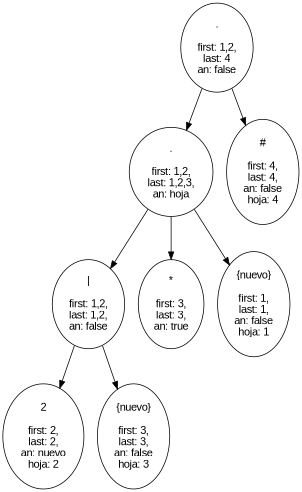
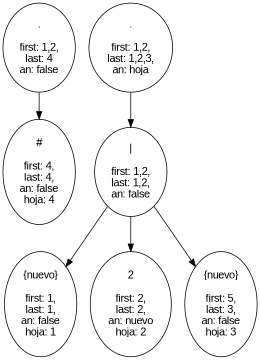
(196, 106) -> none
(210, 234) -> (89, 233)
(171, 304) -> none
(134, 436) -> (221, 304)
